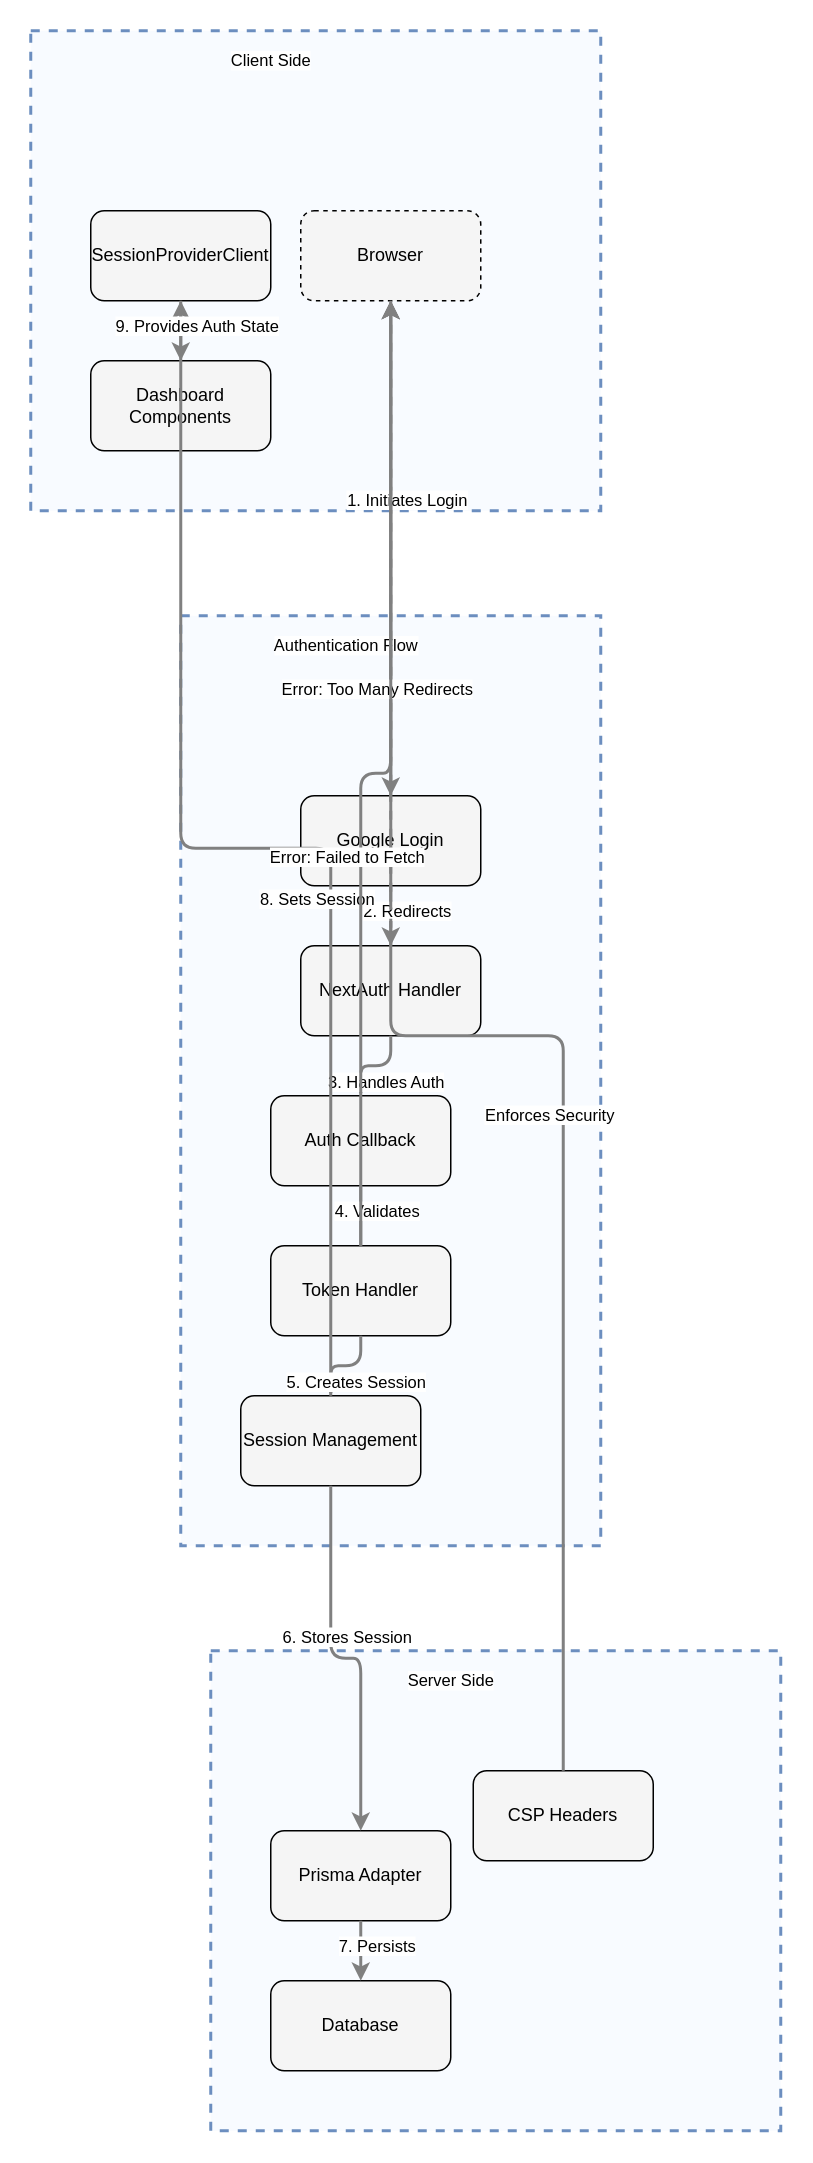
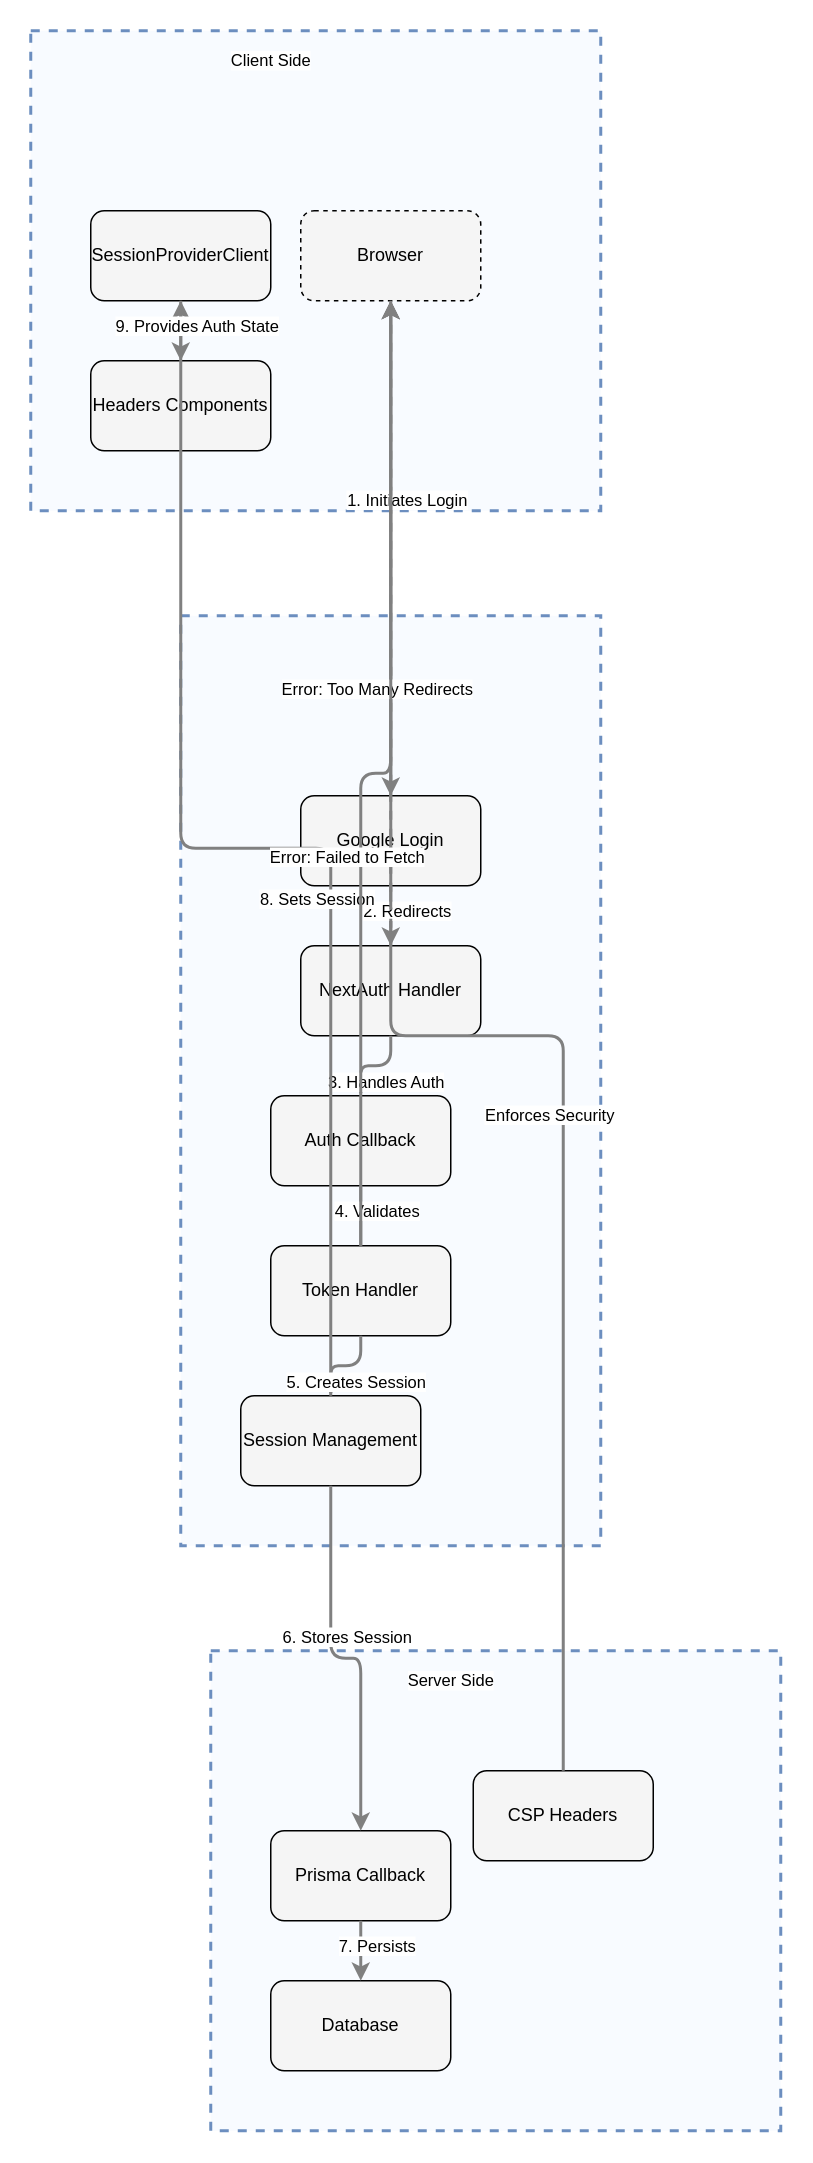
(181, 406) -> (181, 406)
(346, 646) -> none
(361, 1876) -> (361, 1876)
